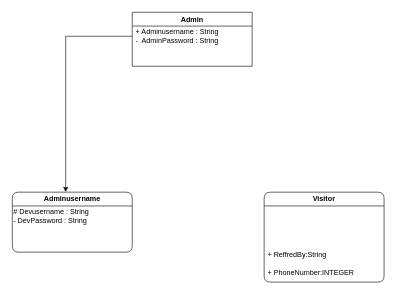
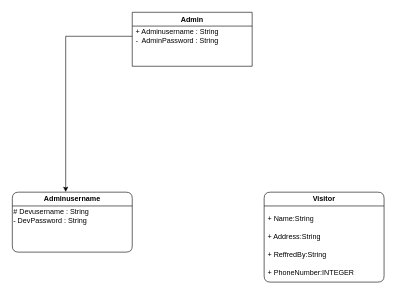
none -> (318, 219)
none -> (318, 237)
